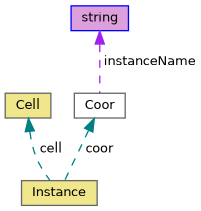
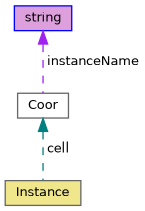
(28, 106) -> none
(98, 149) -> (57, 149)
